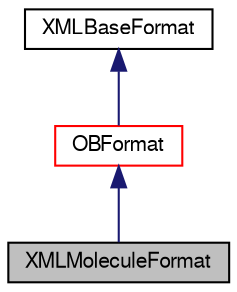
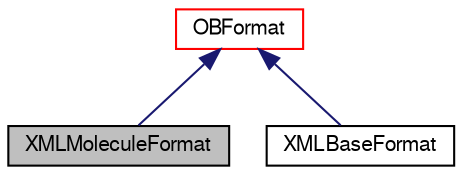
(119, 98) -> (308, 95)
